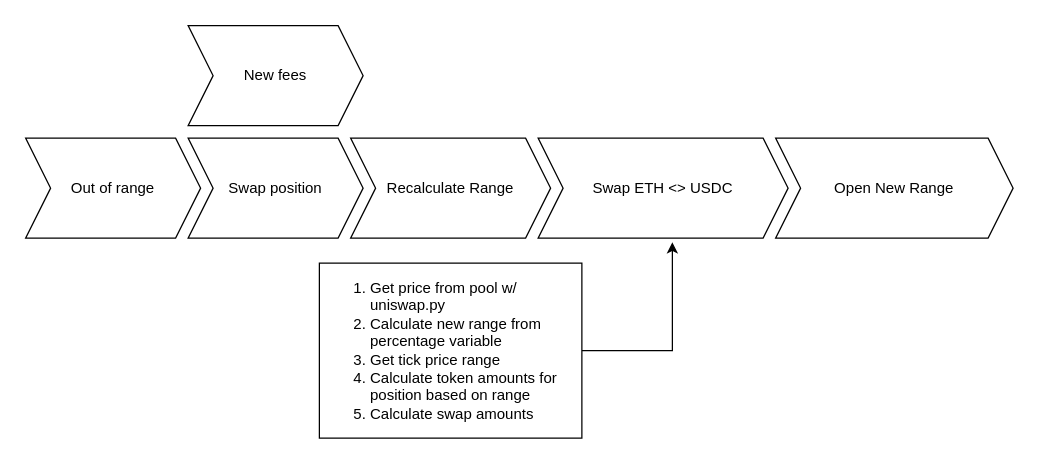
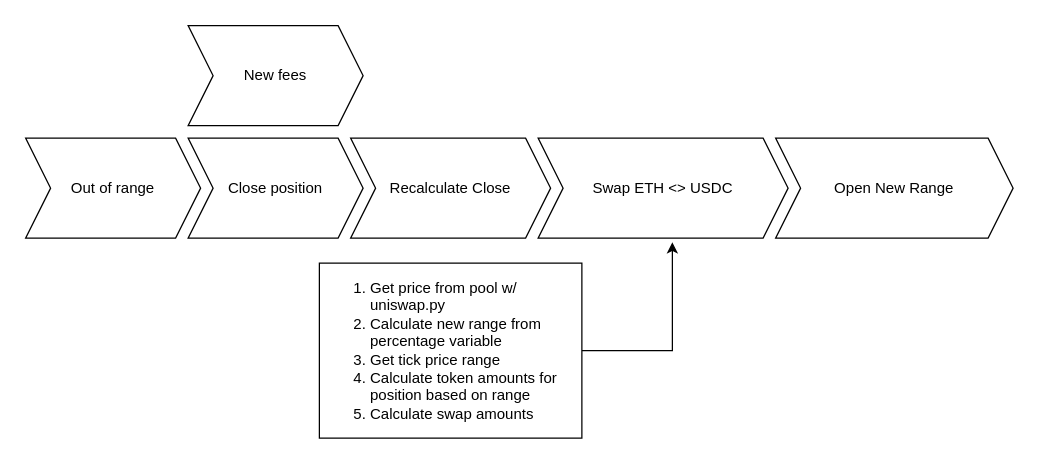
(276, 188) -> (276, 188)
(451, 188) -> (451, 188)
